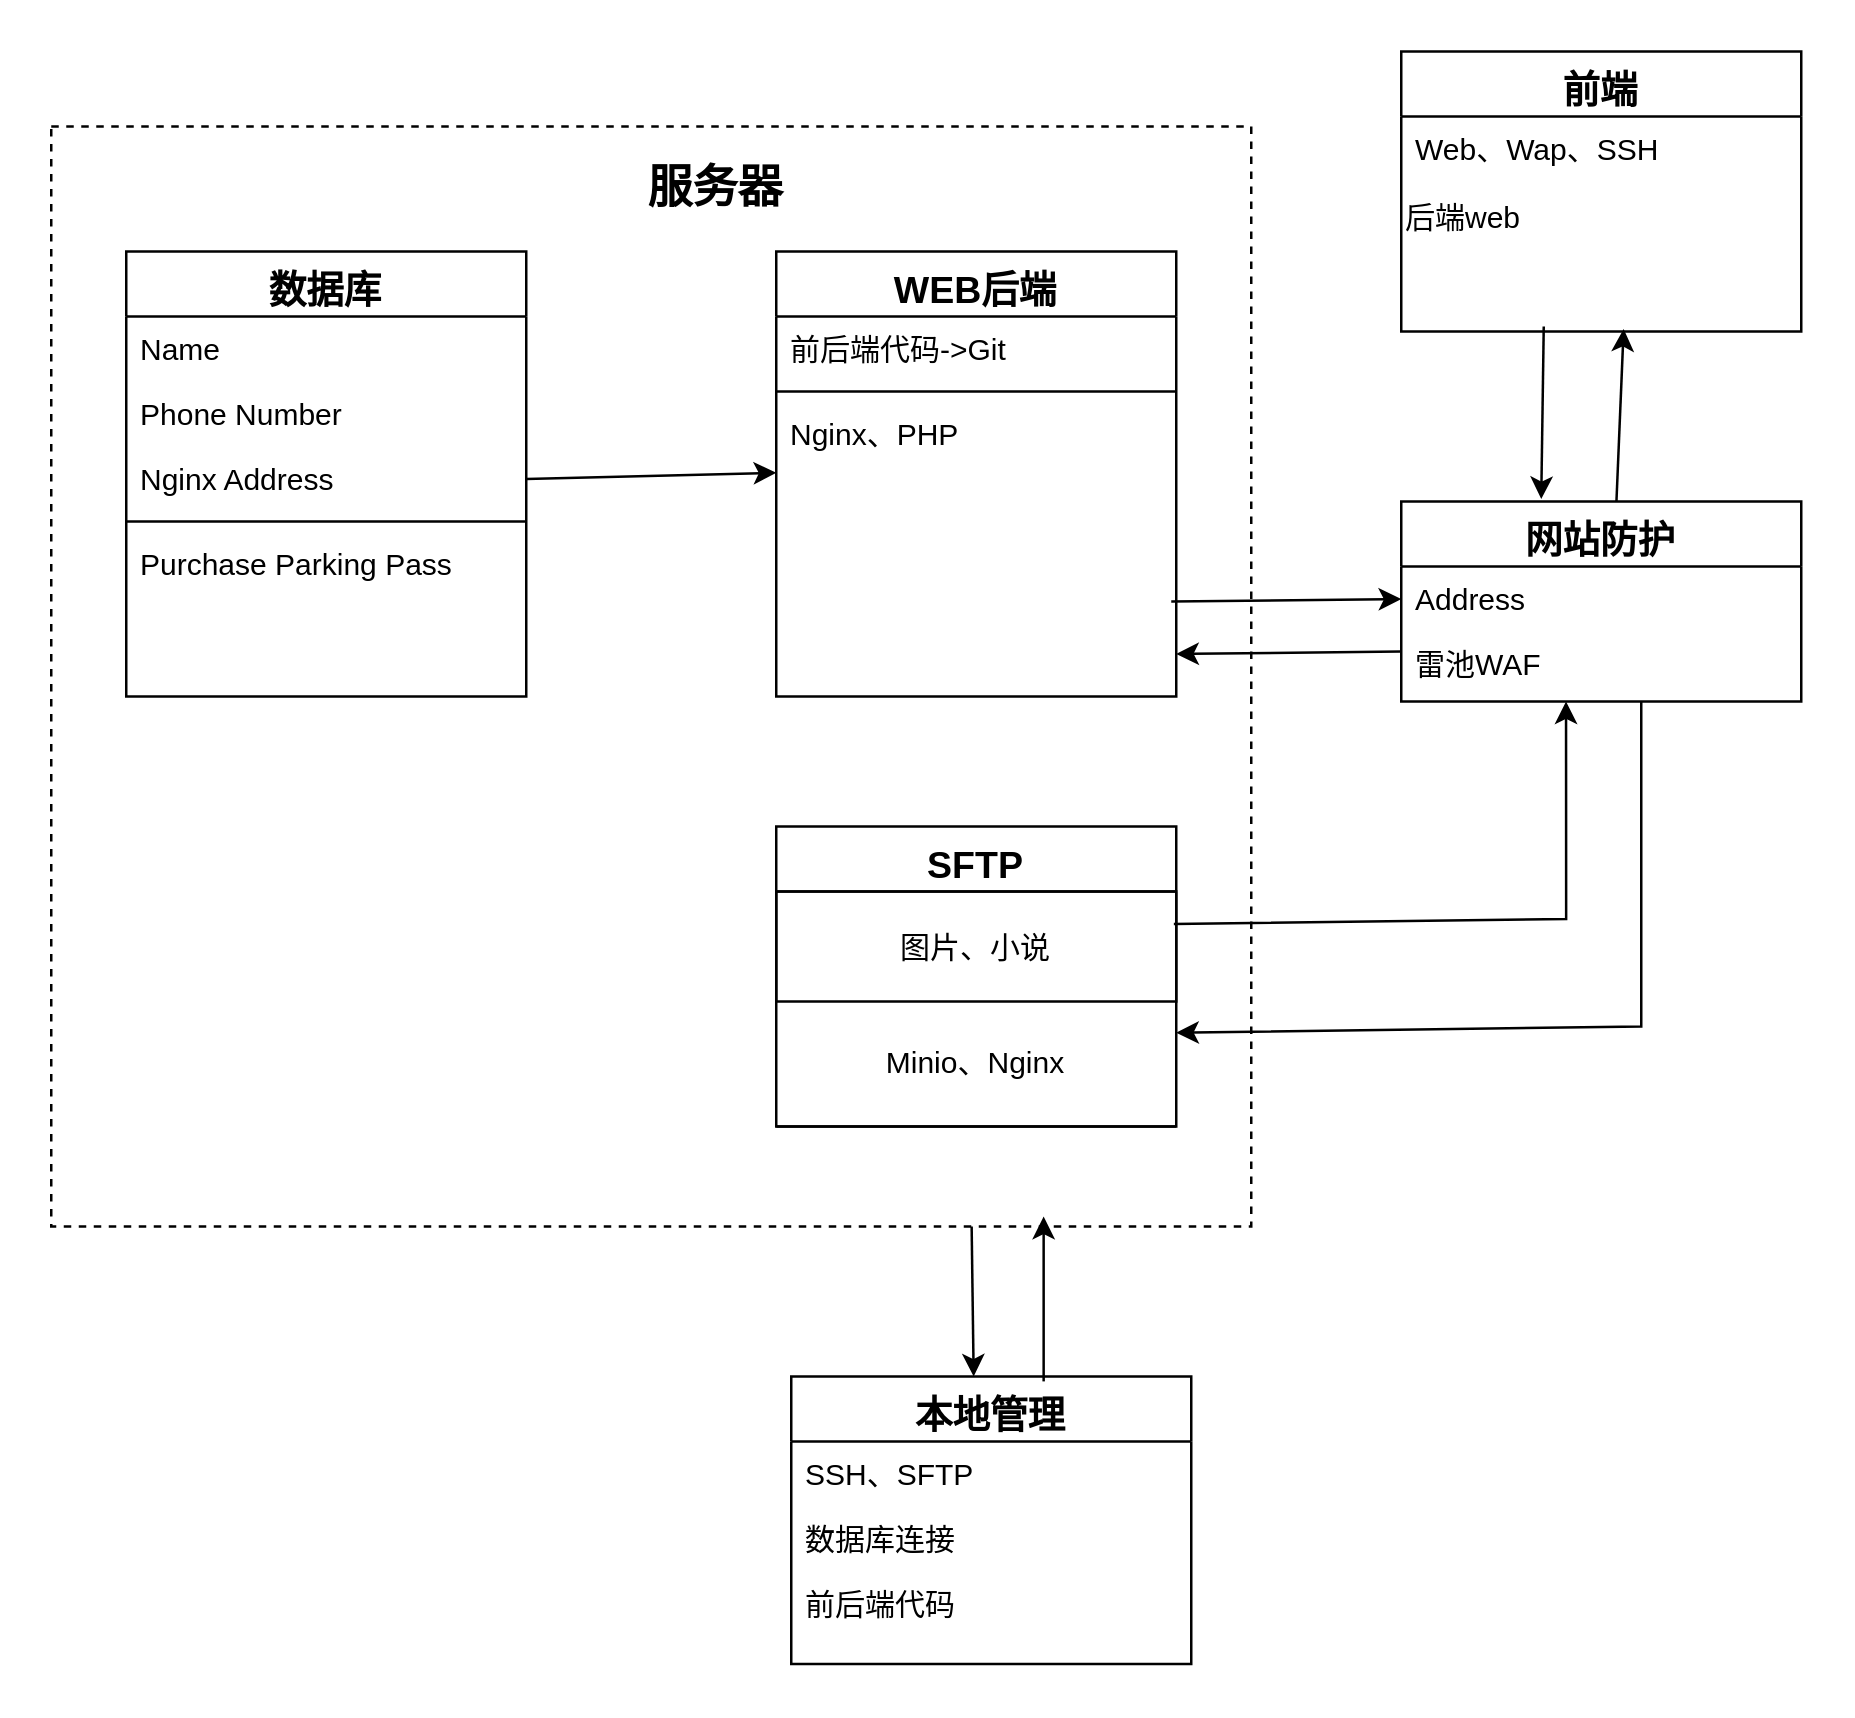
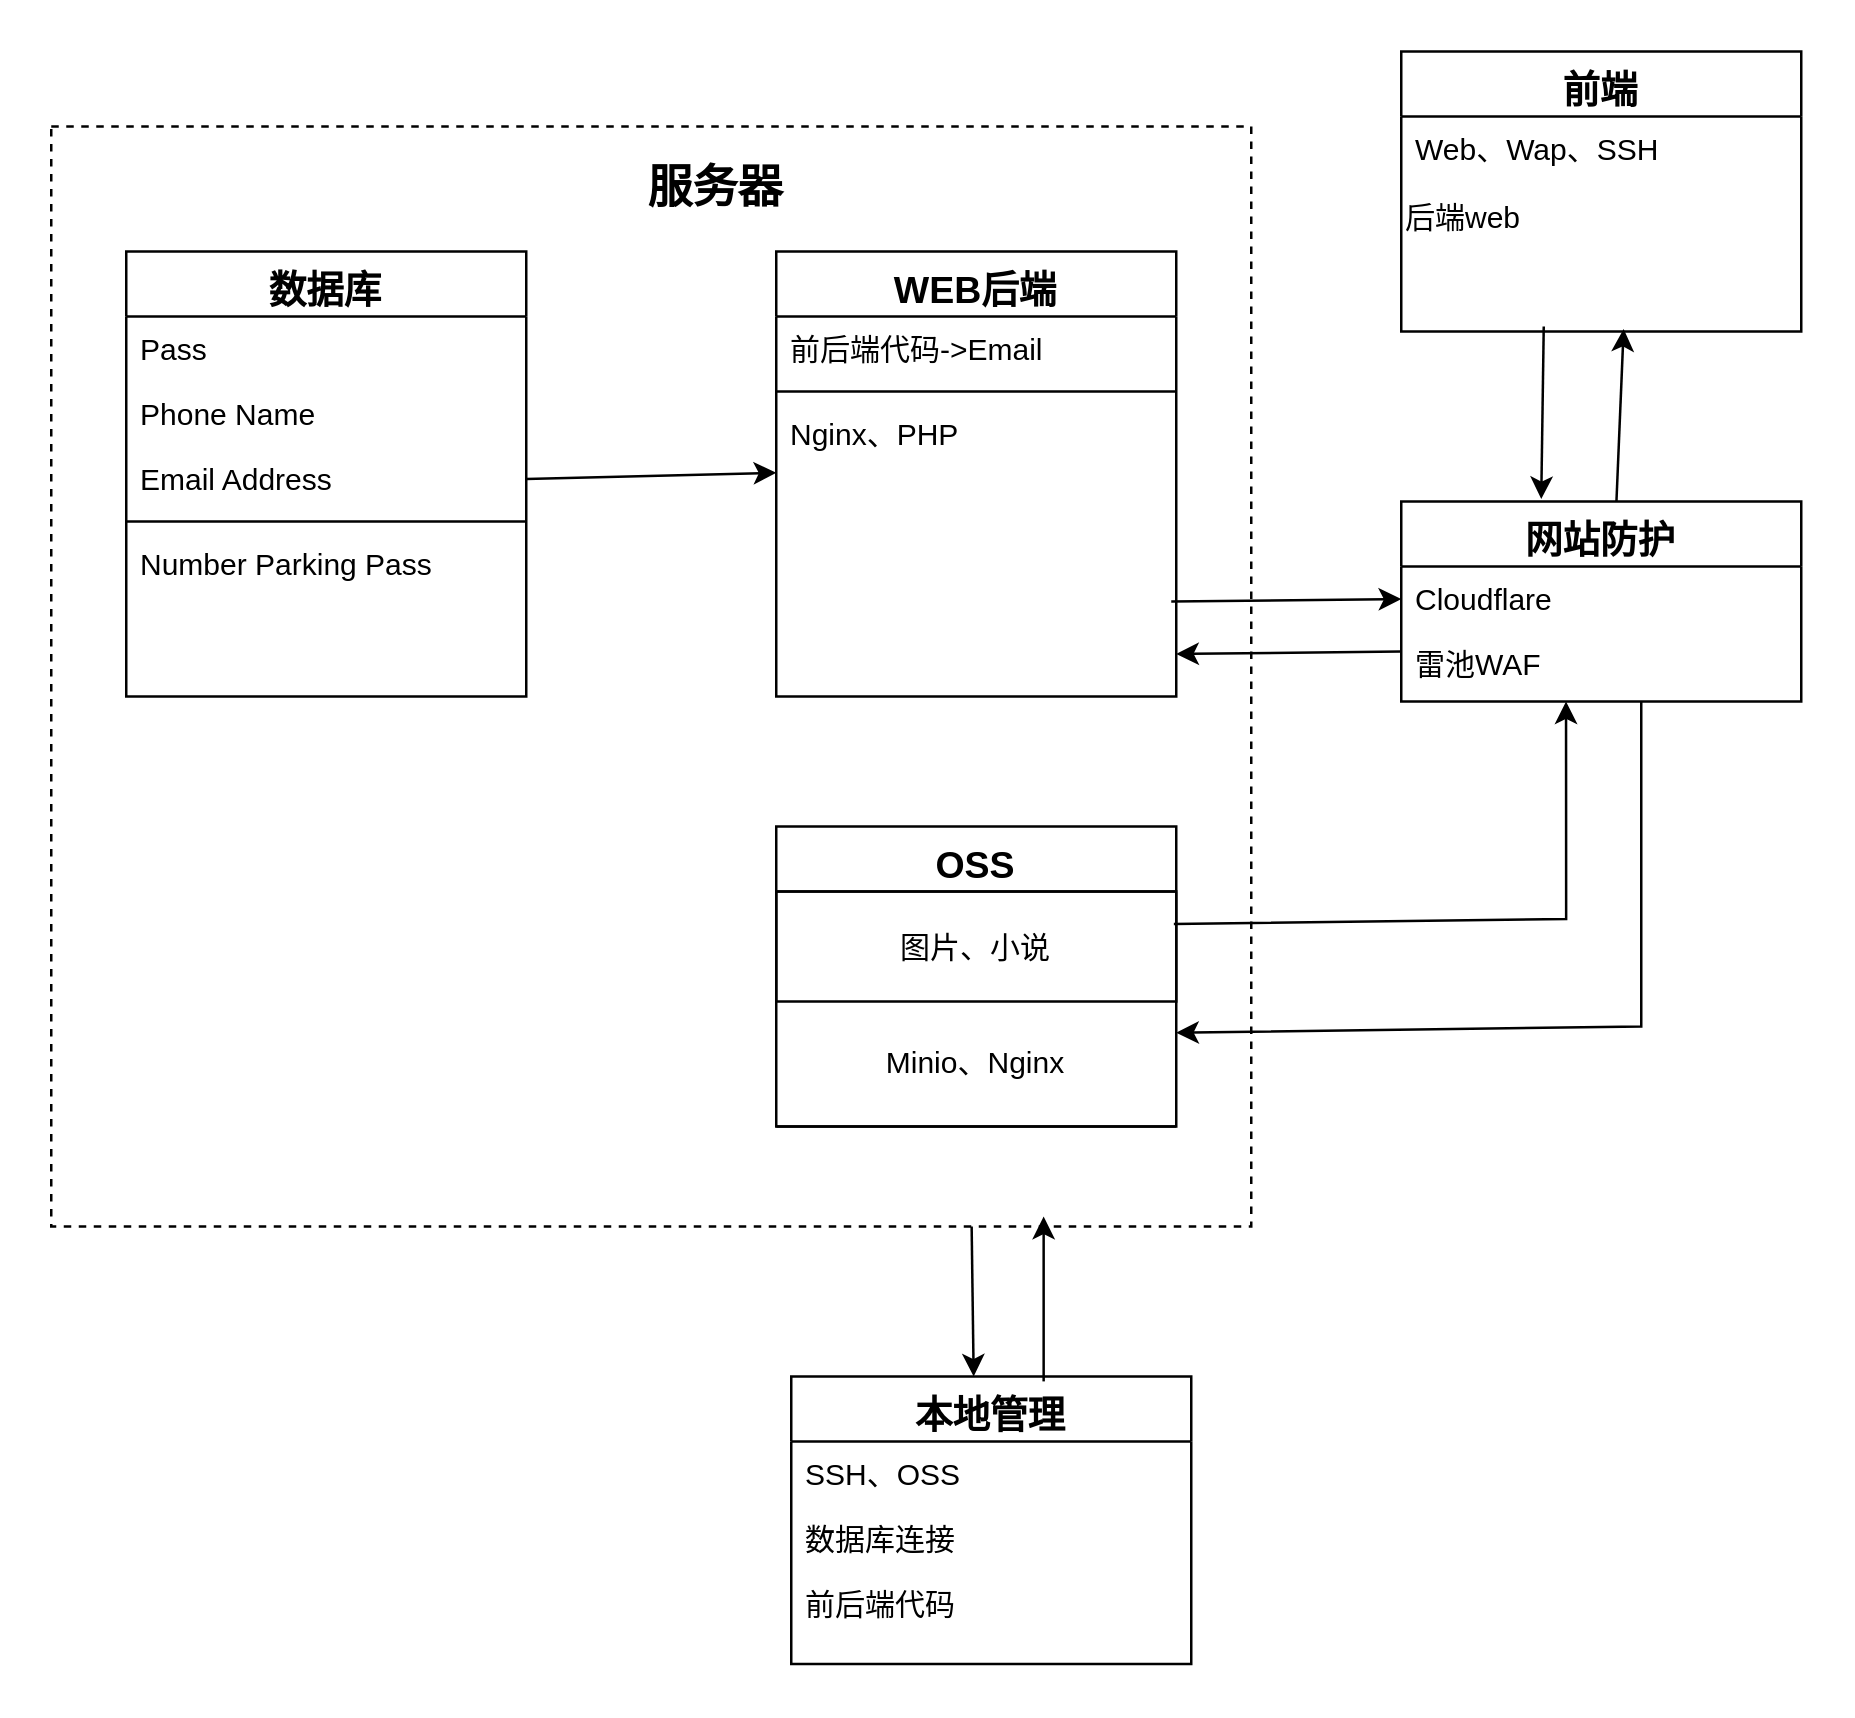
(174, 350) -> (174, 350)
(903, 350) -> (916, 350)
(237, 415) -> (220, 415)
(241, 480) -> (238, 480)
(305, 565) -> (288, 565)
(1474, 600) -> (1491, 600)
(975, 865) -> (975, 865)
(879, 1475) -> (870, 1475)
